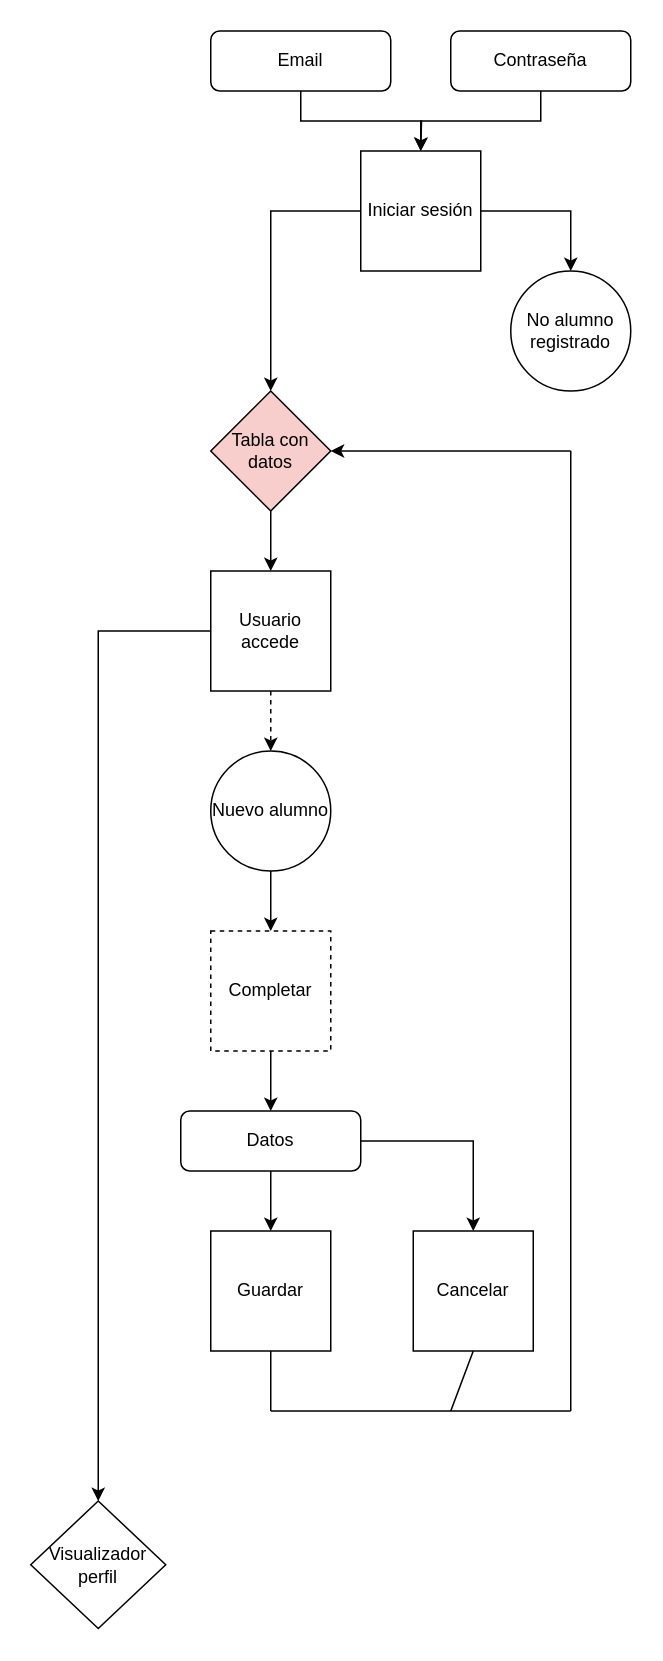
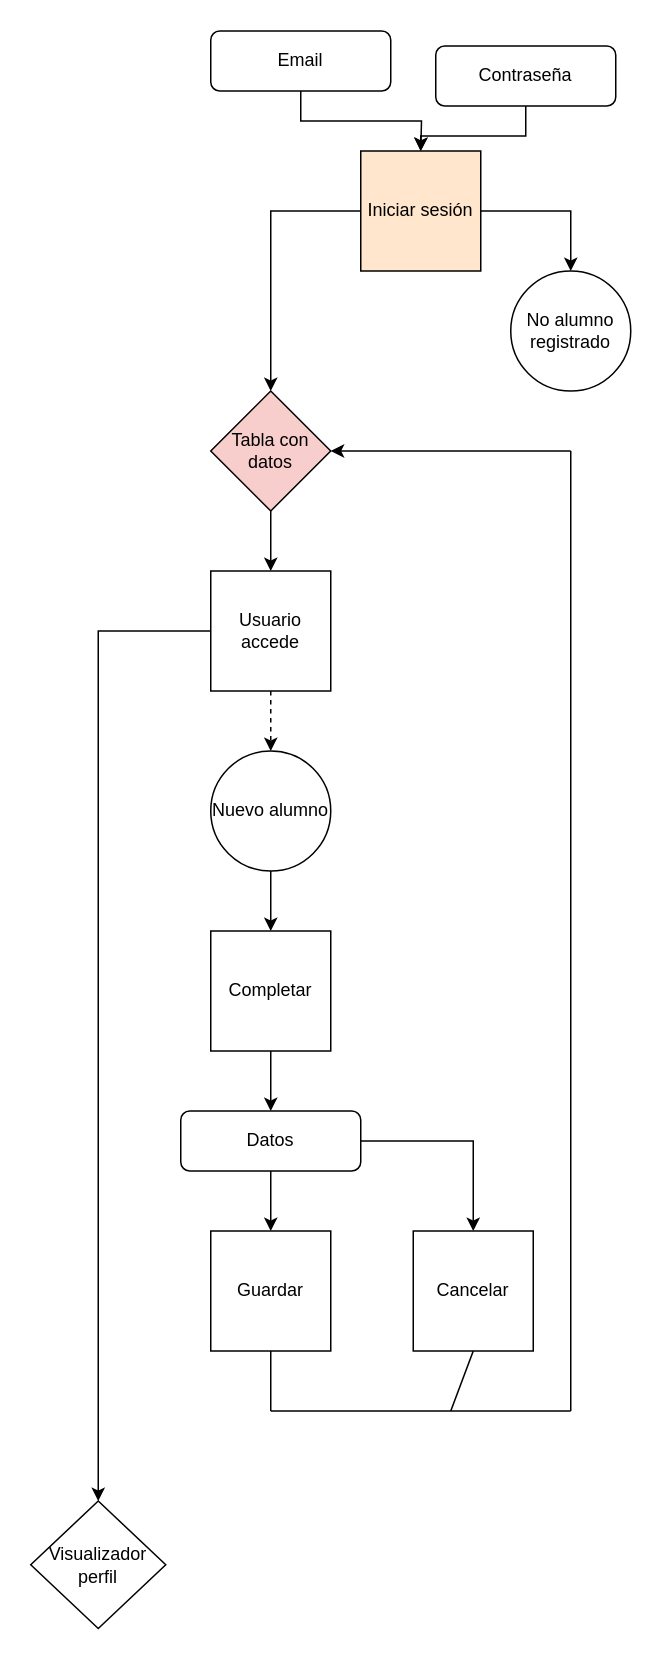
(541, 61) -> (526, 76)
(421, 211) -> (421, 211)
(271, 991) -> (271, 991)
